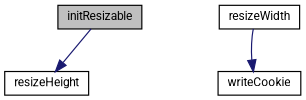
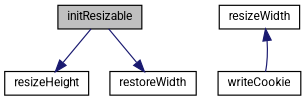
(252, 44) -> (267, 56)
none -> (153, 83)
